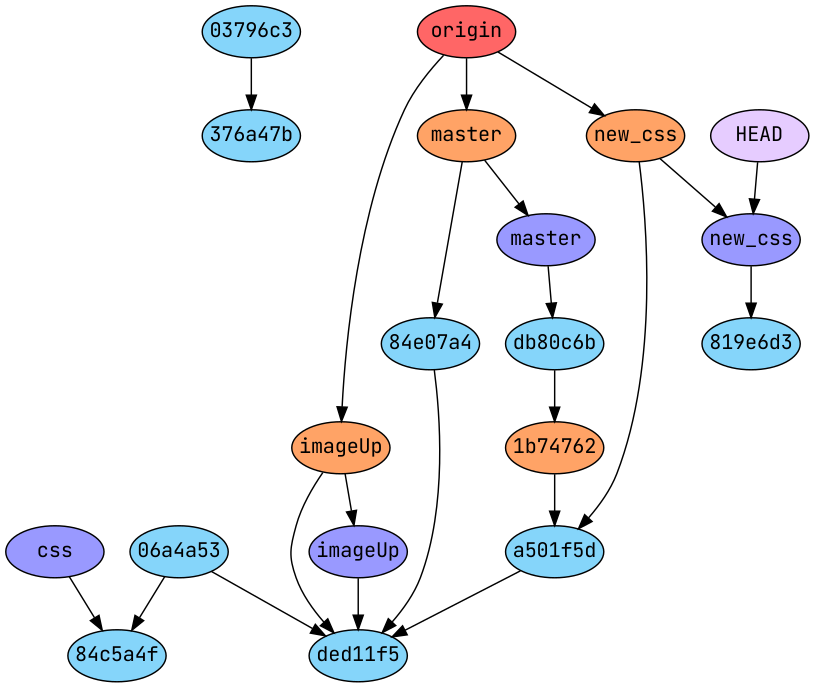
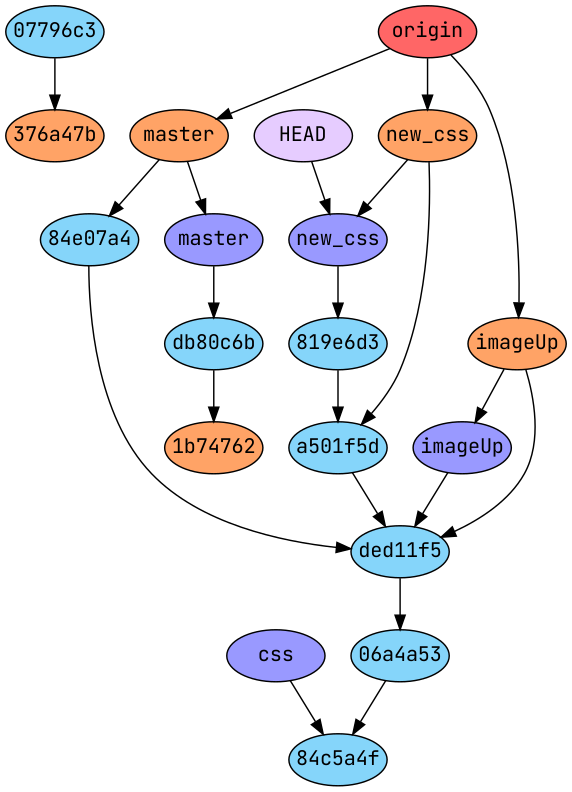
(251, 32) -> (55, 32)
(251, 136) -> (55, 136)
(555, 493) -> (338, 389)
(262, 600) -> (400, 597)
